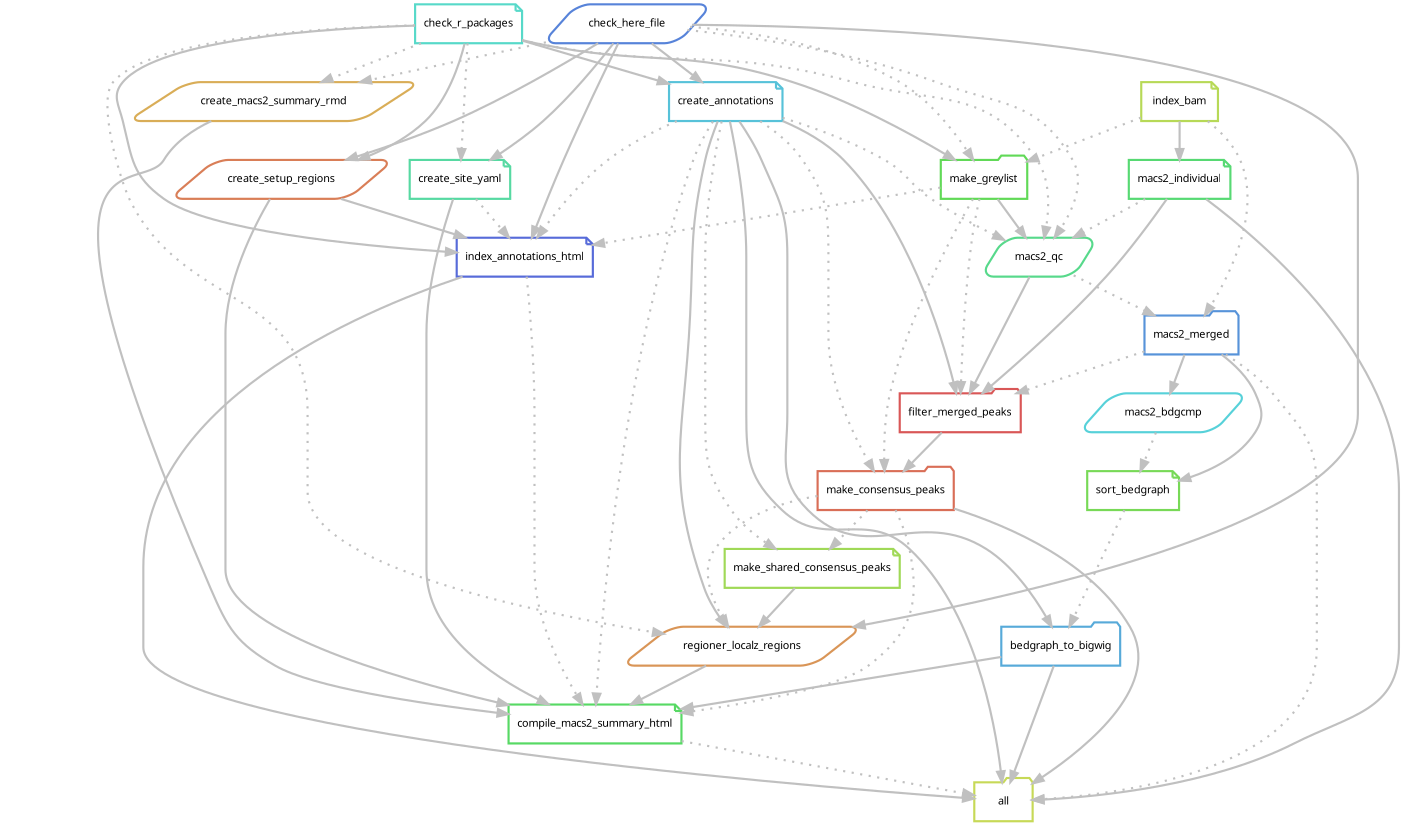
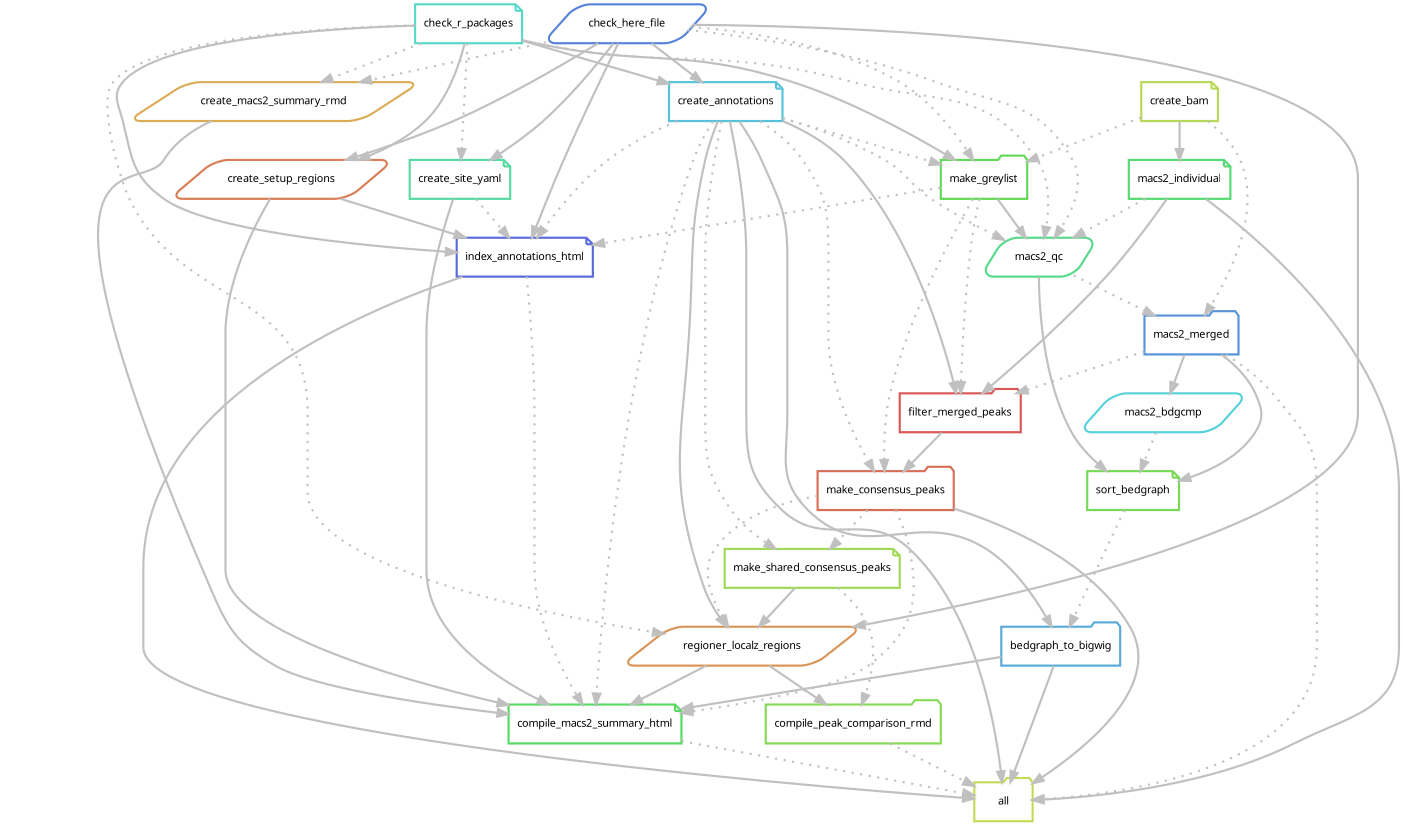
(1180, 102) -> (1180, 102)
none -> (864, 142)
(1002, 330) -> (1050, 372)
none -> (853, 724)
